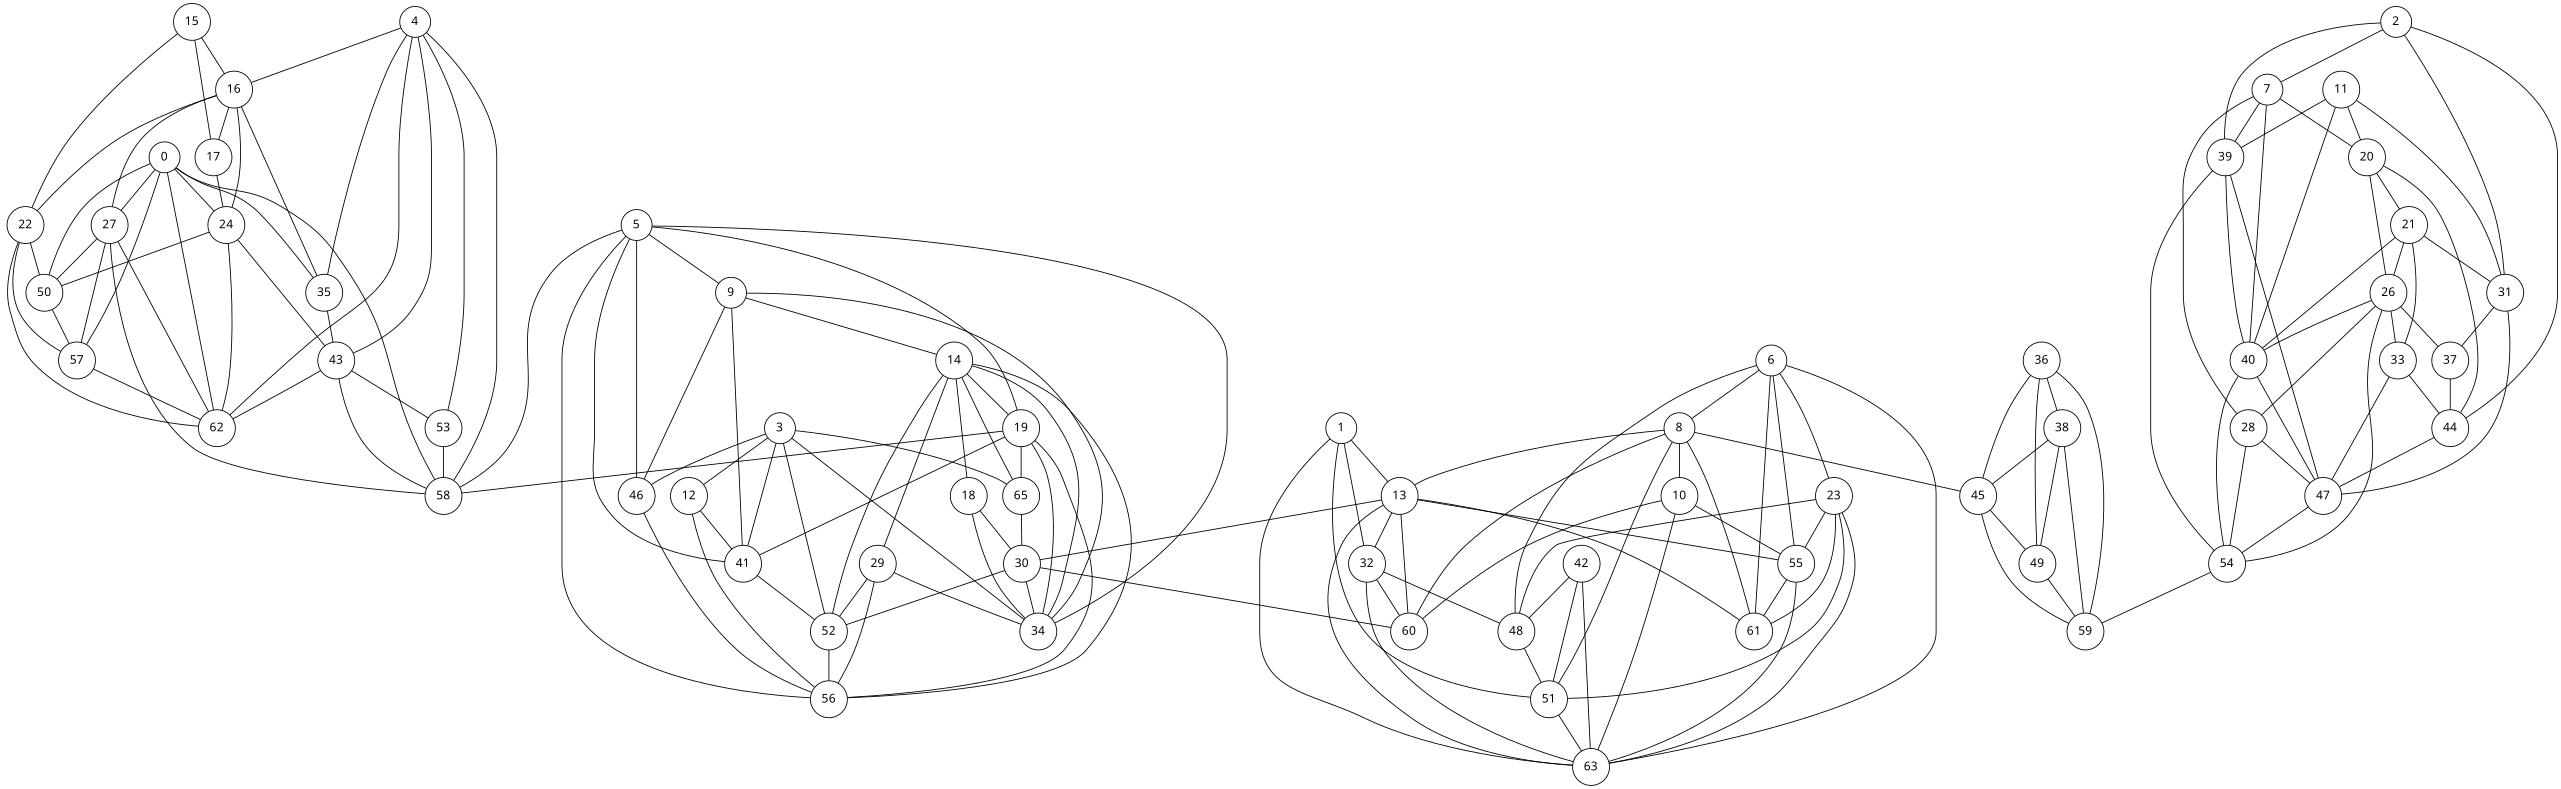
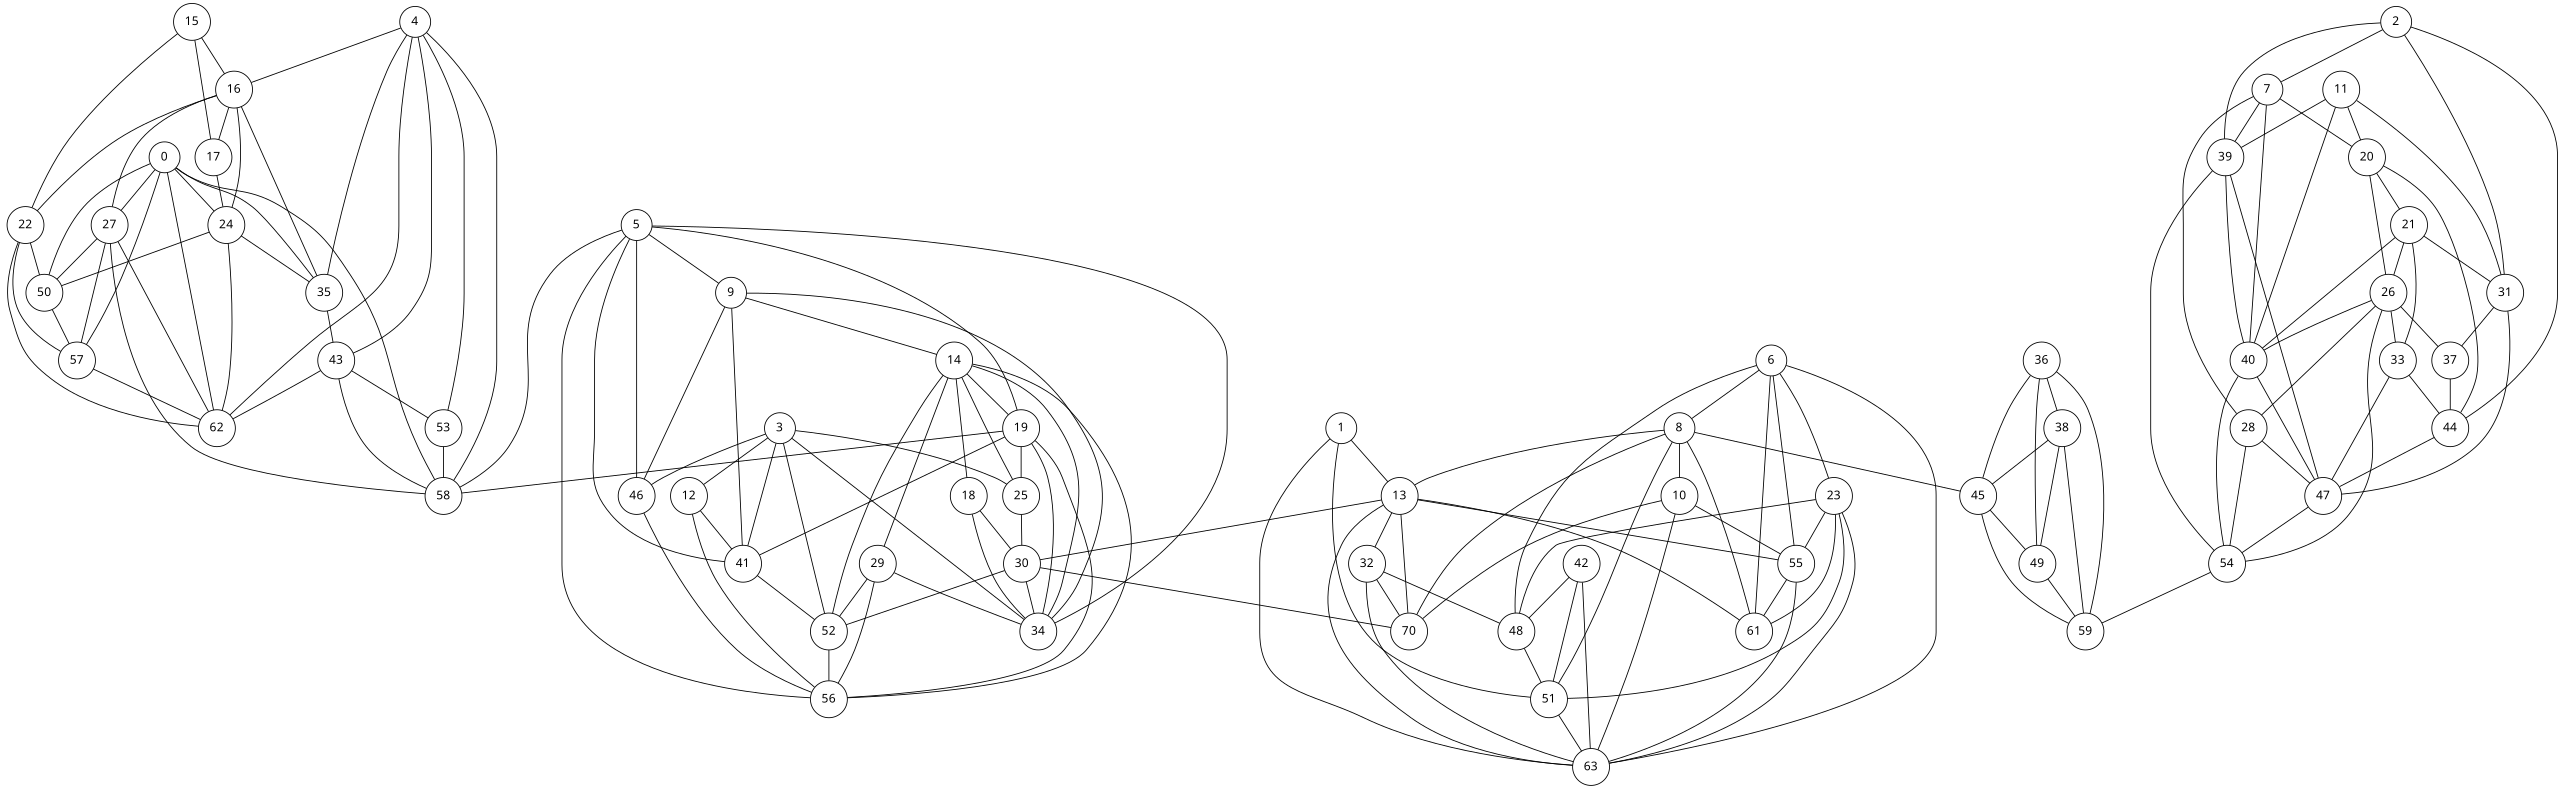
(281, 293) -> (275, 259)
(1354, 495) -> none
(1021, 496) -> (1021, 496)
(1409, 631) -> (1409, 631)
